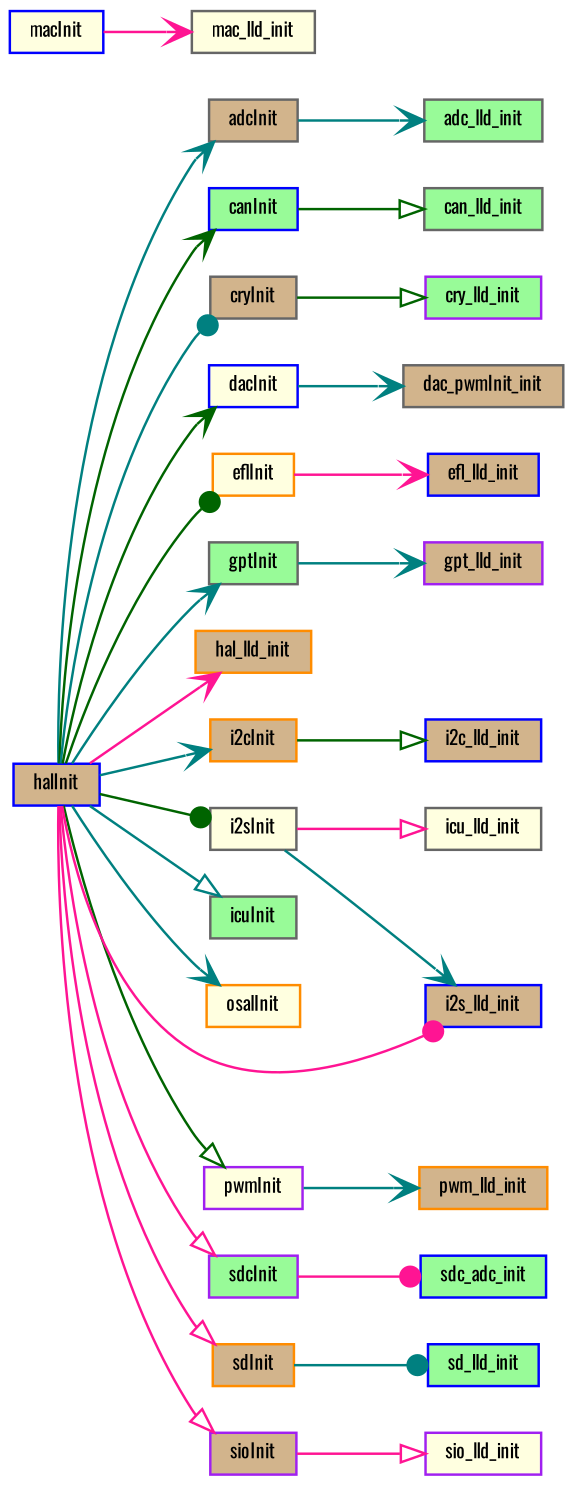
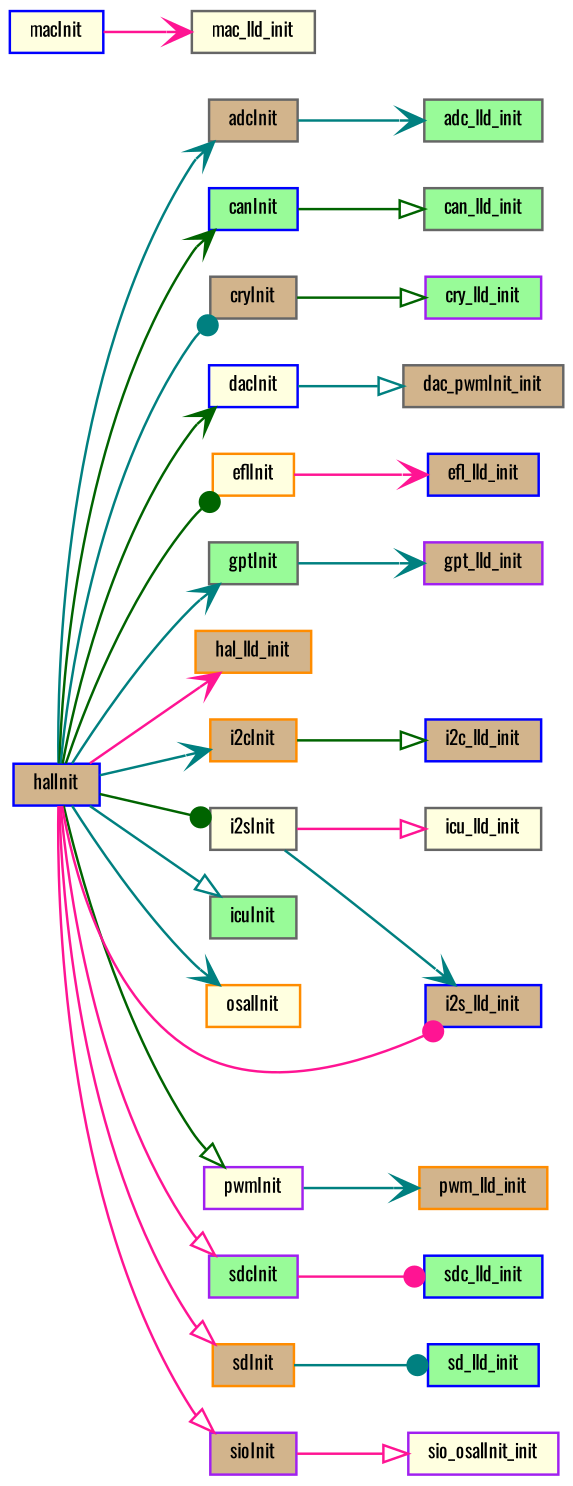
(338, 386) -> (338, 386)
(483, 1277) -> (483, 1277)
(483, 1454) -> (483, 1454)
